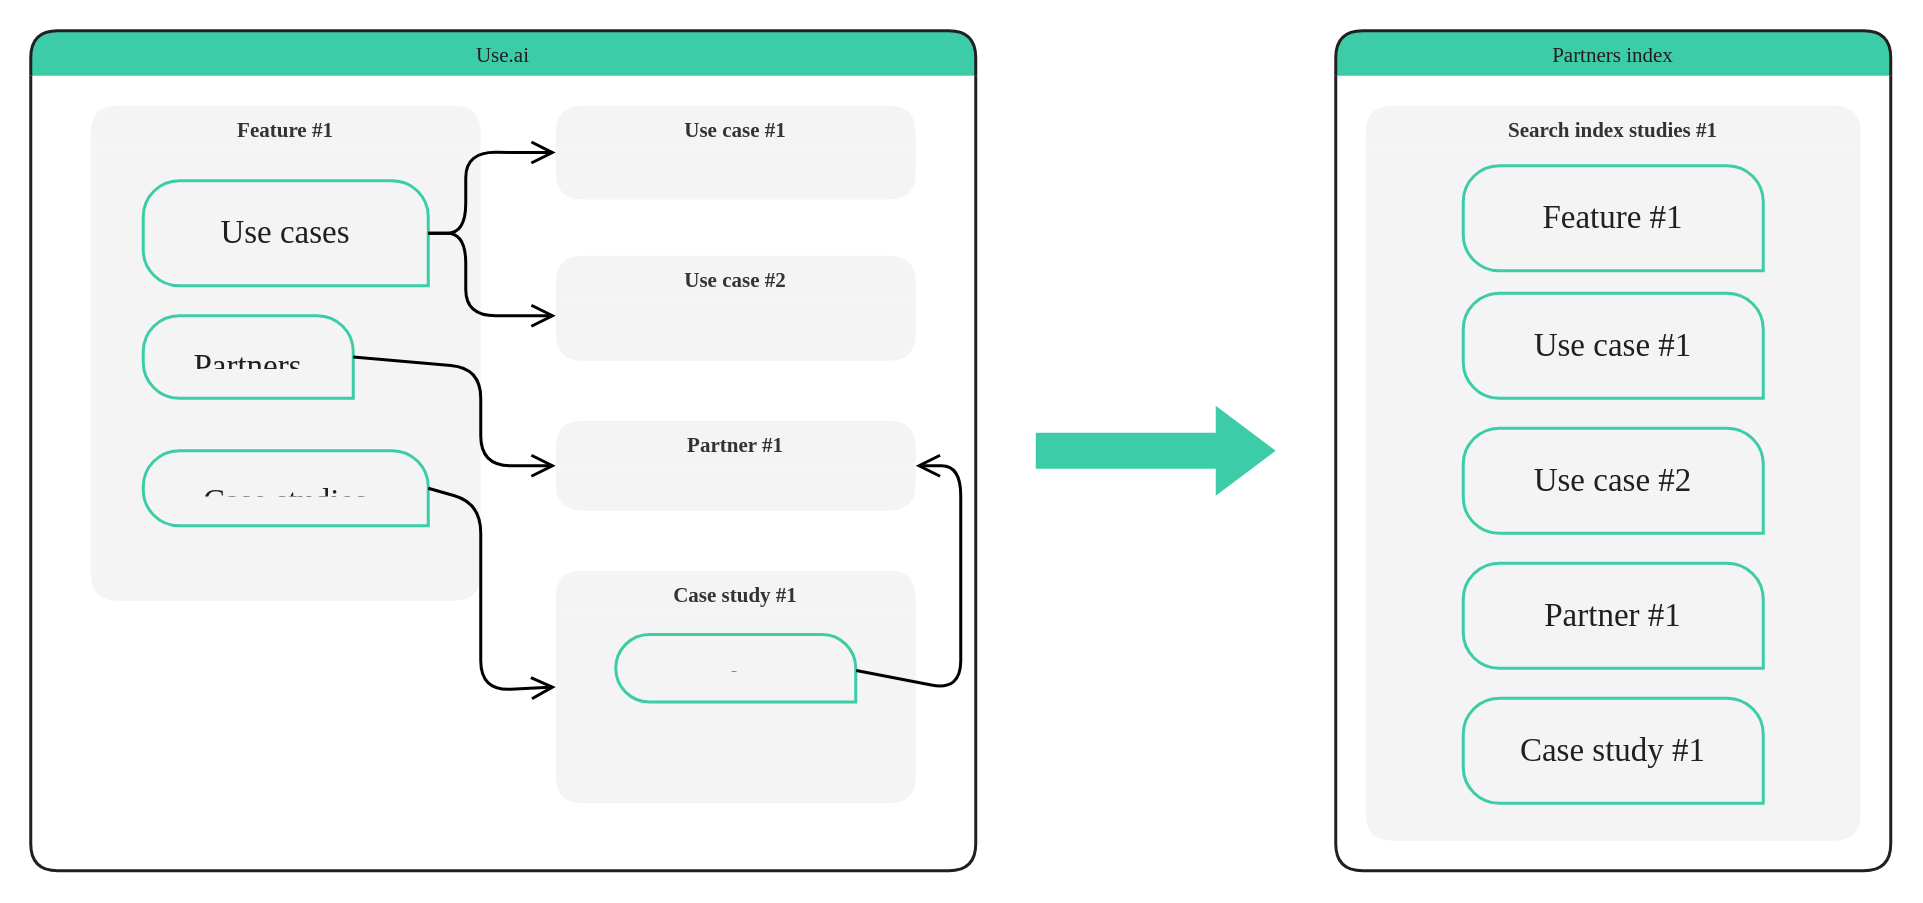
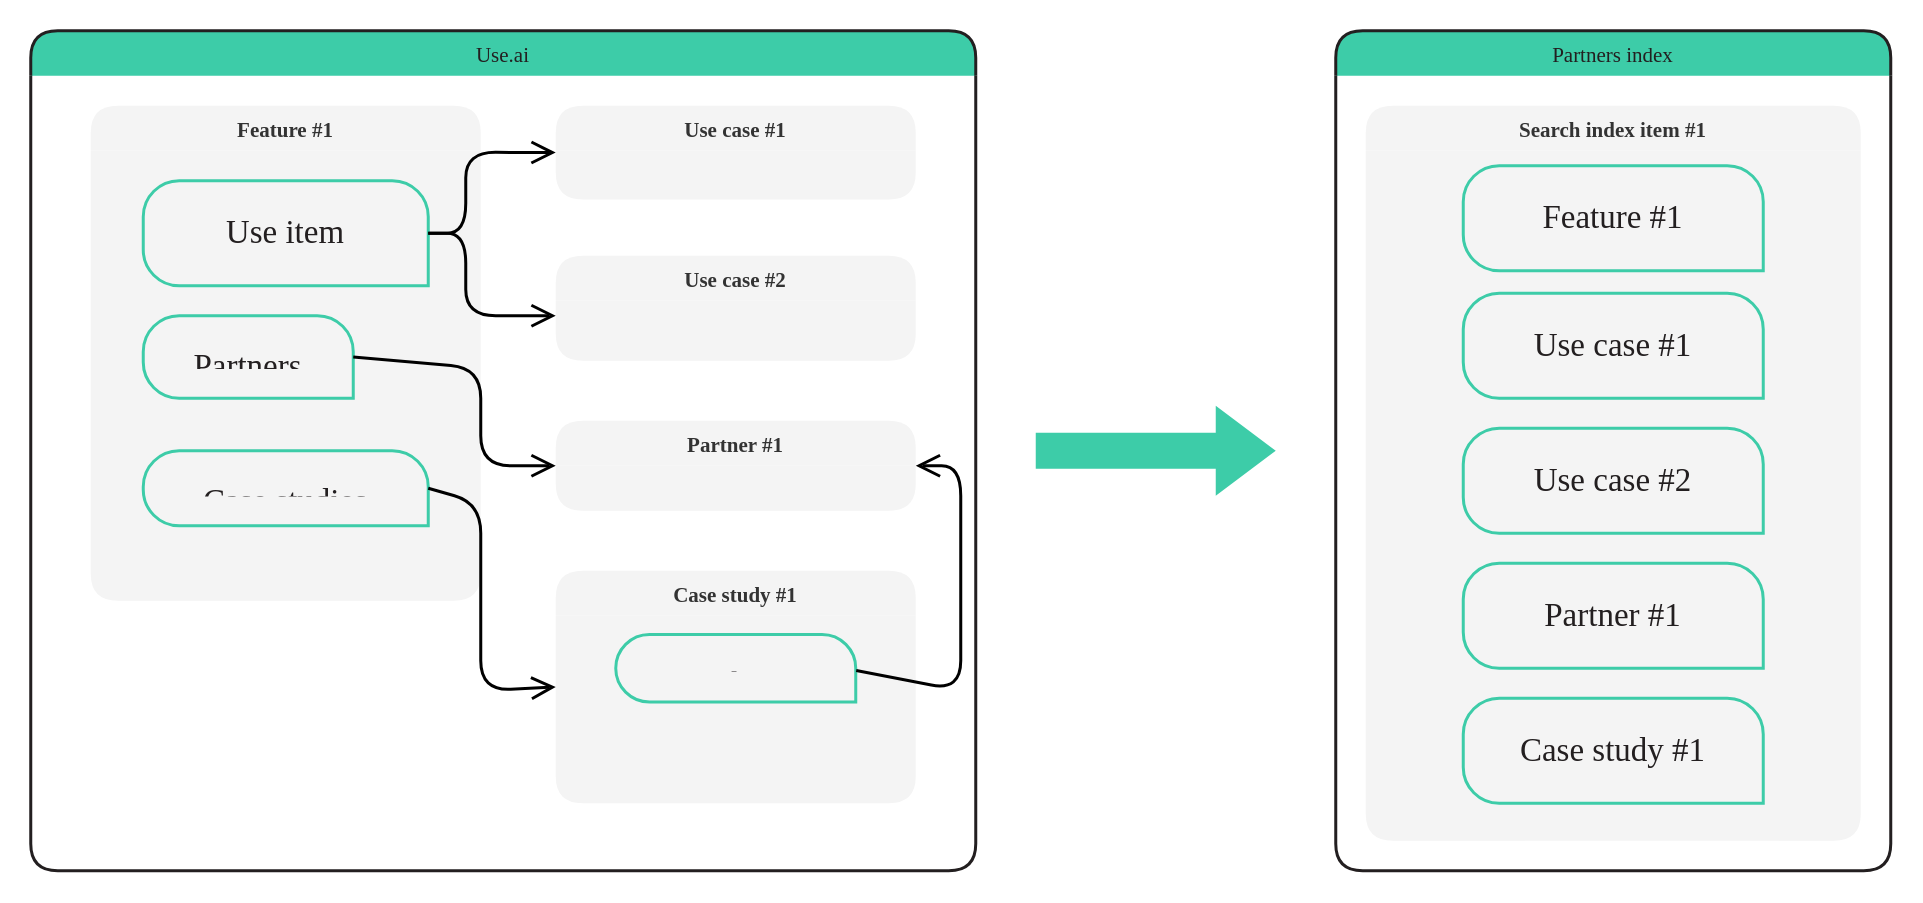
(1613, 130) -> (1613, 130)
(286, 233) -> (286, 233)
